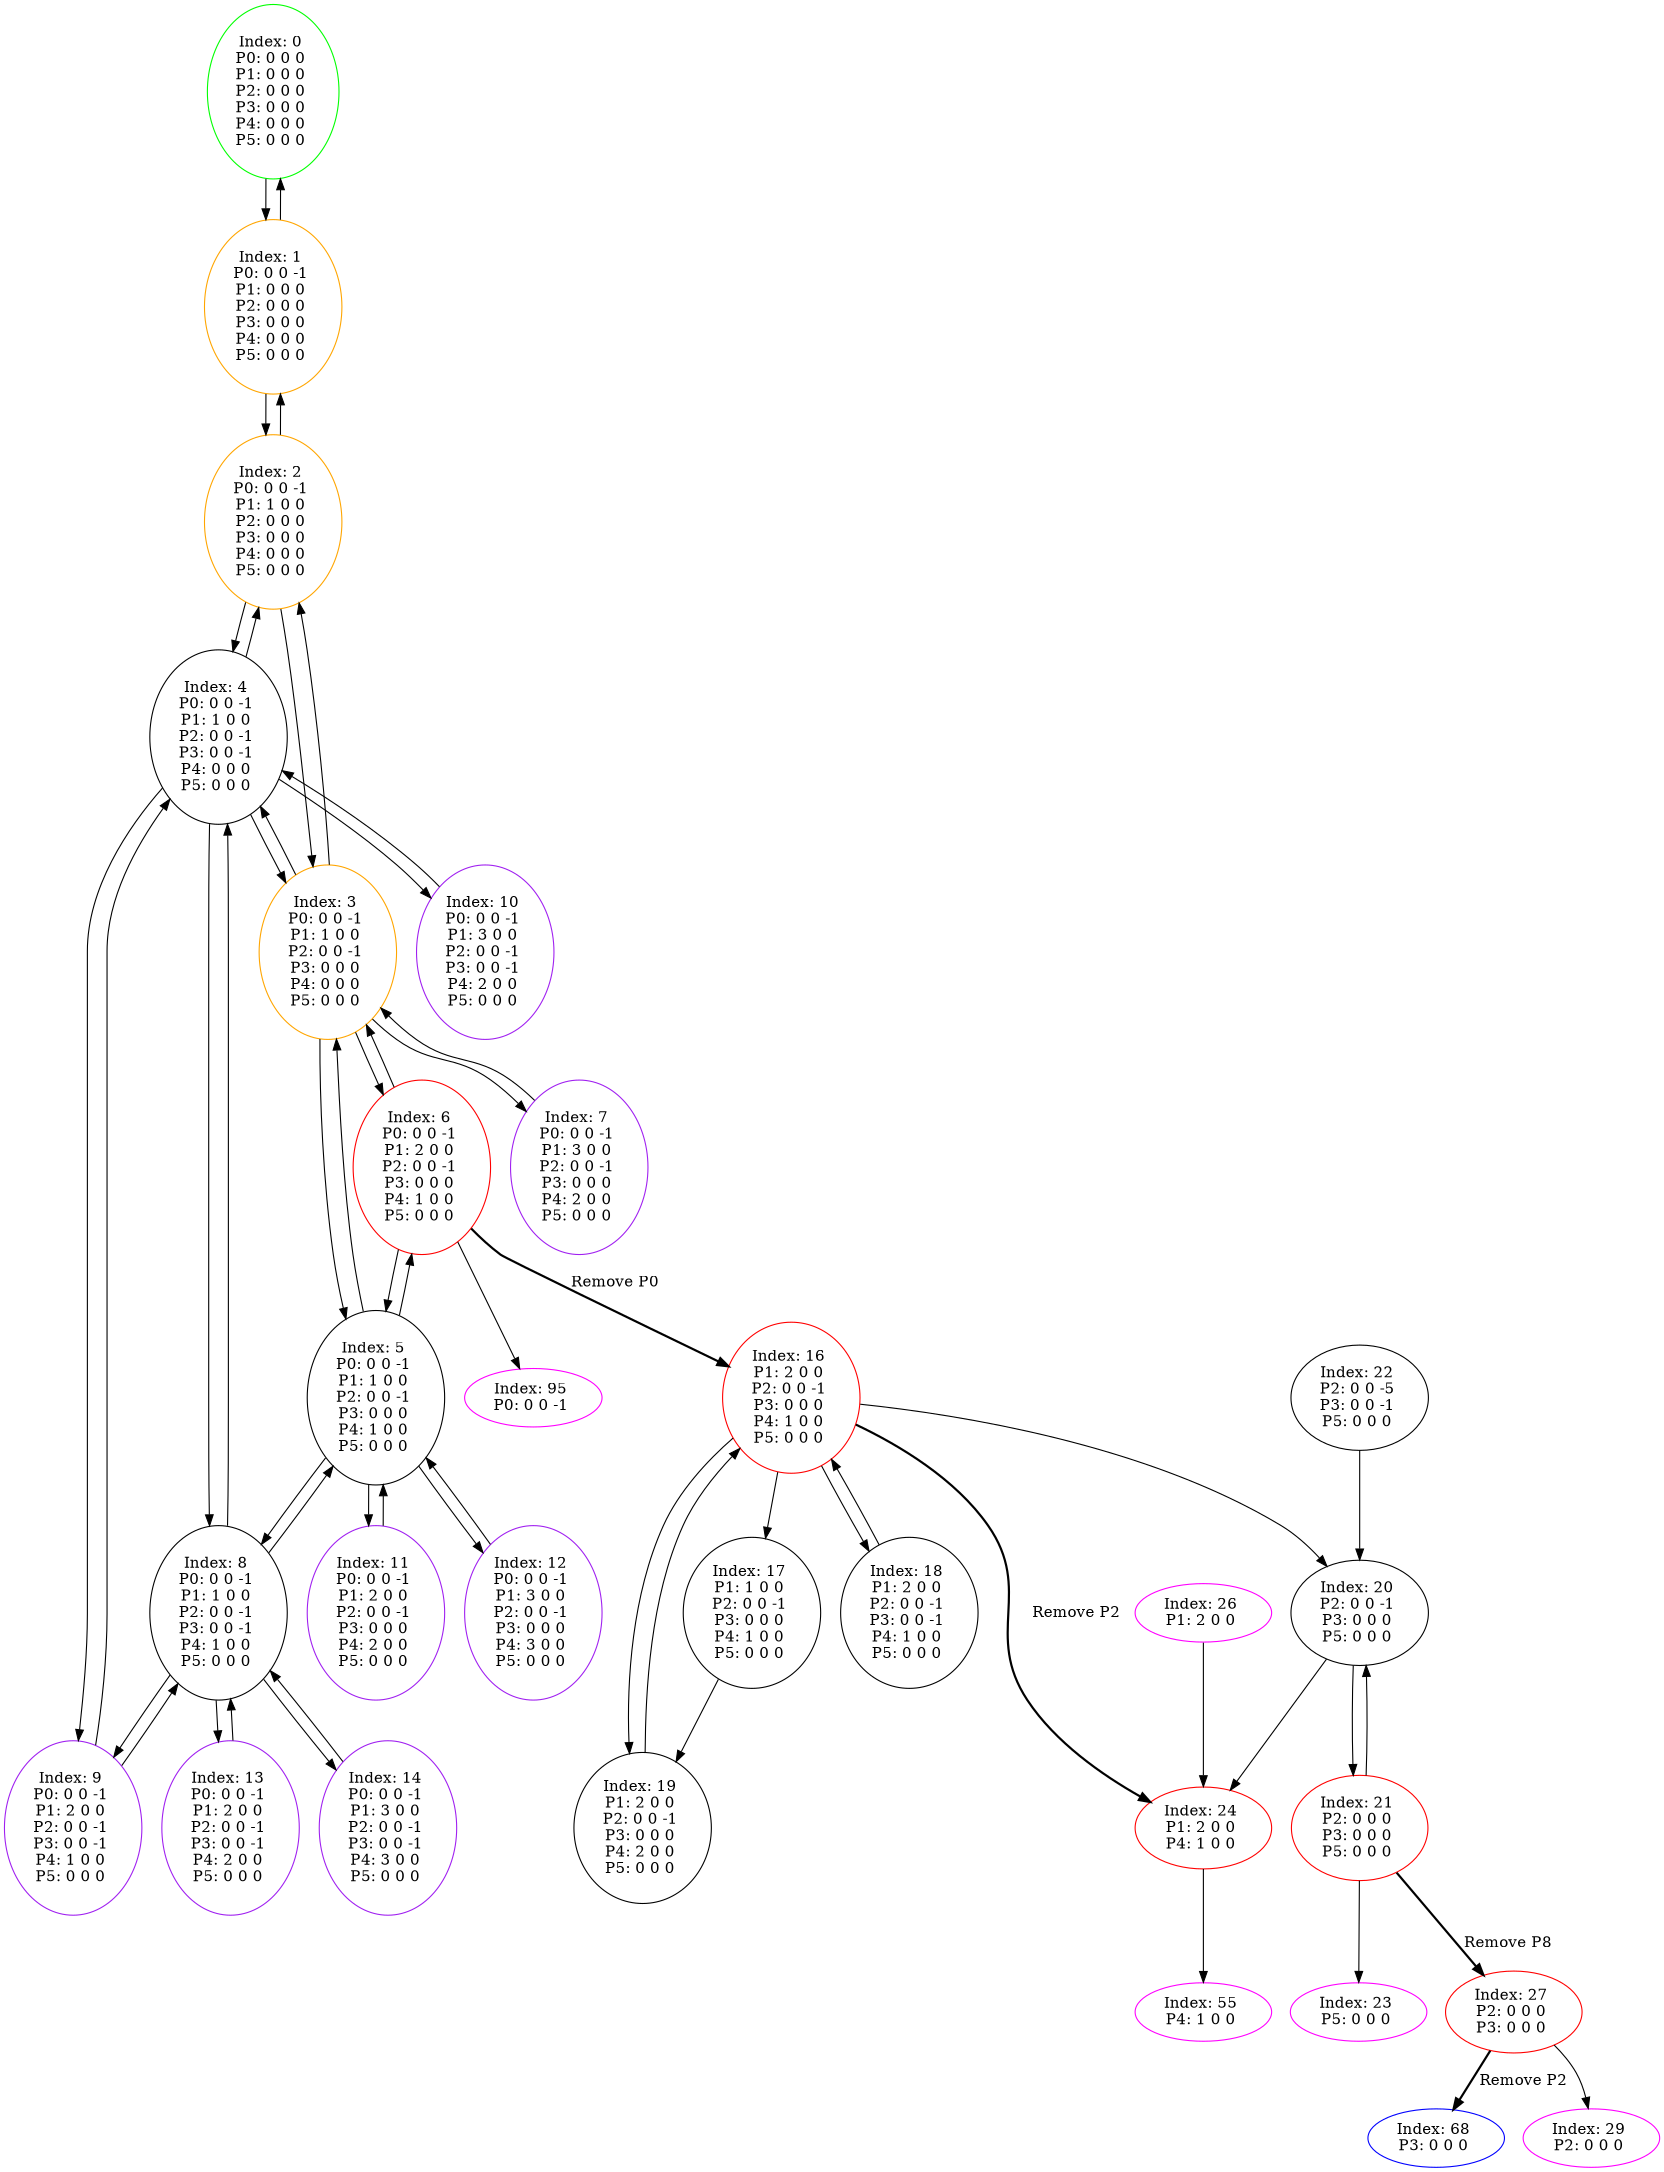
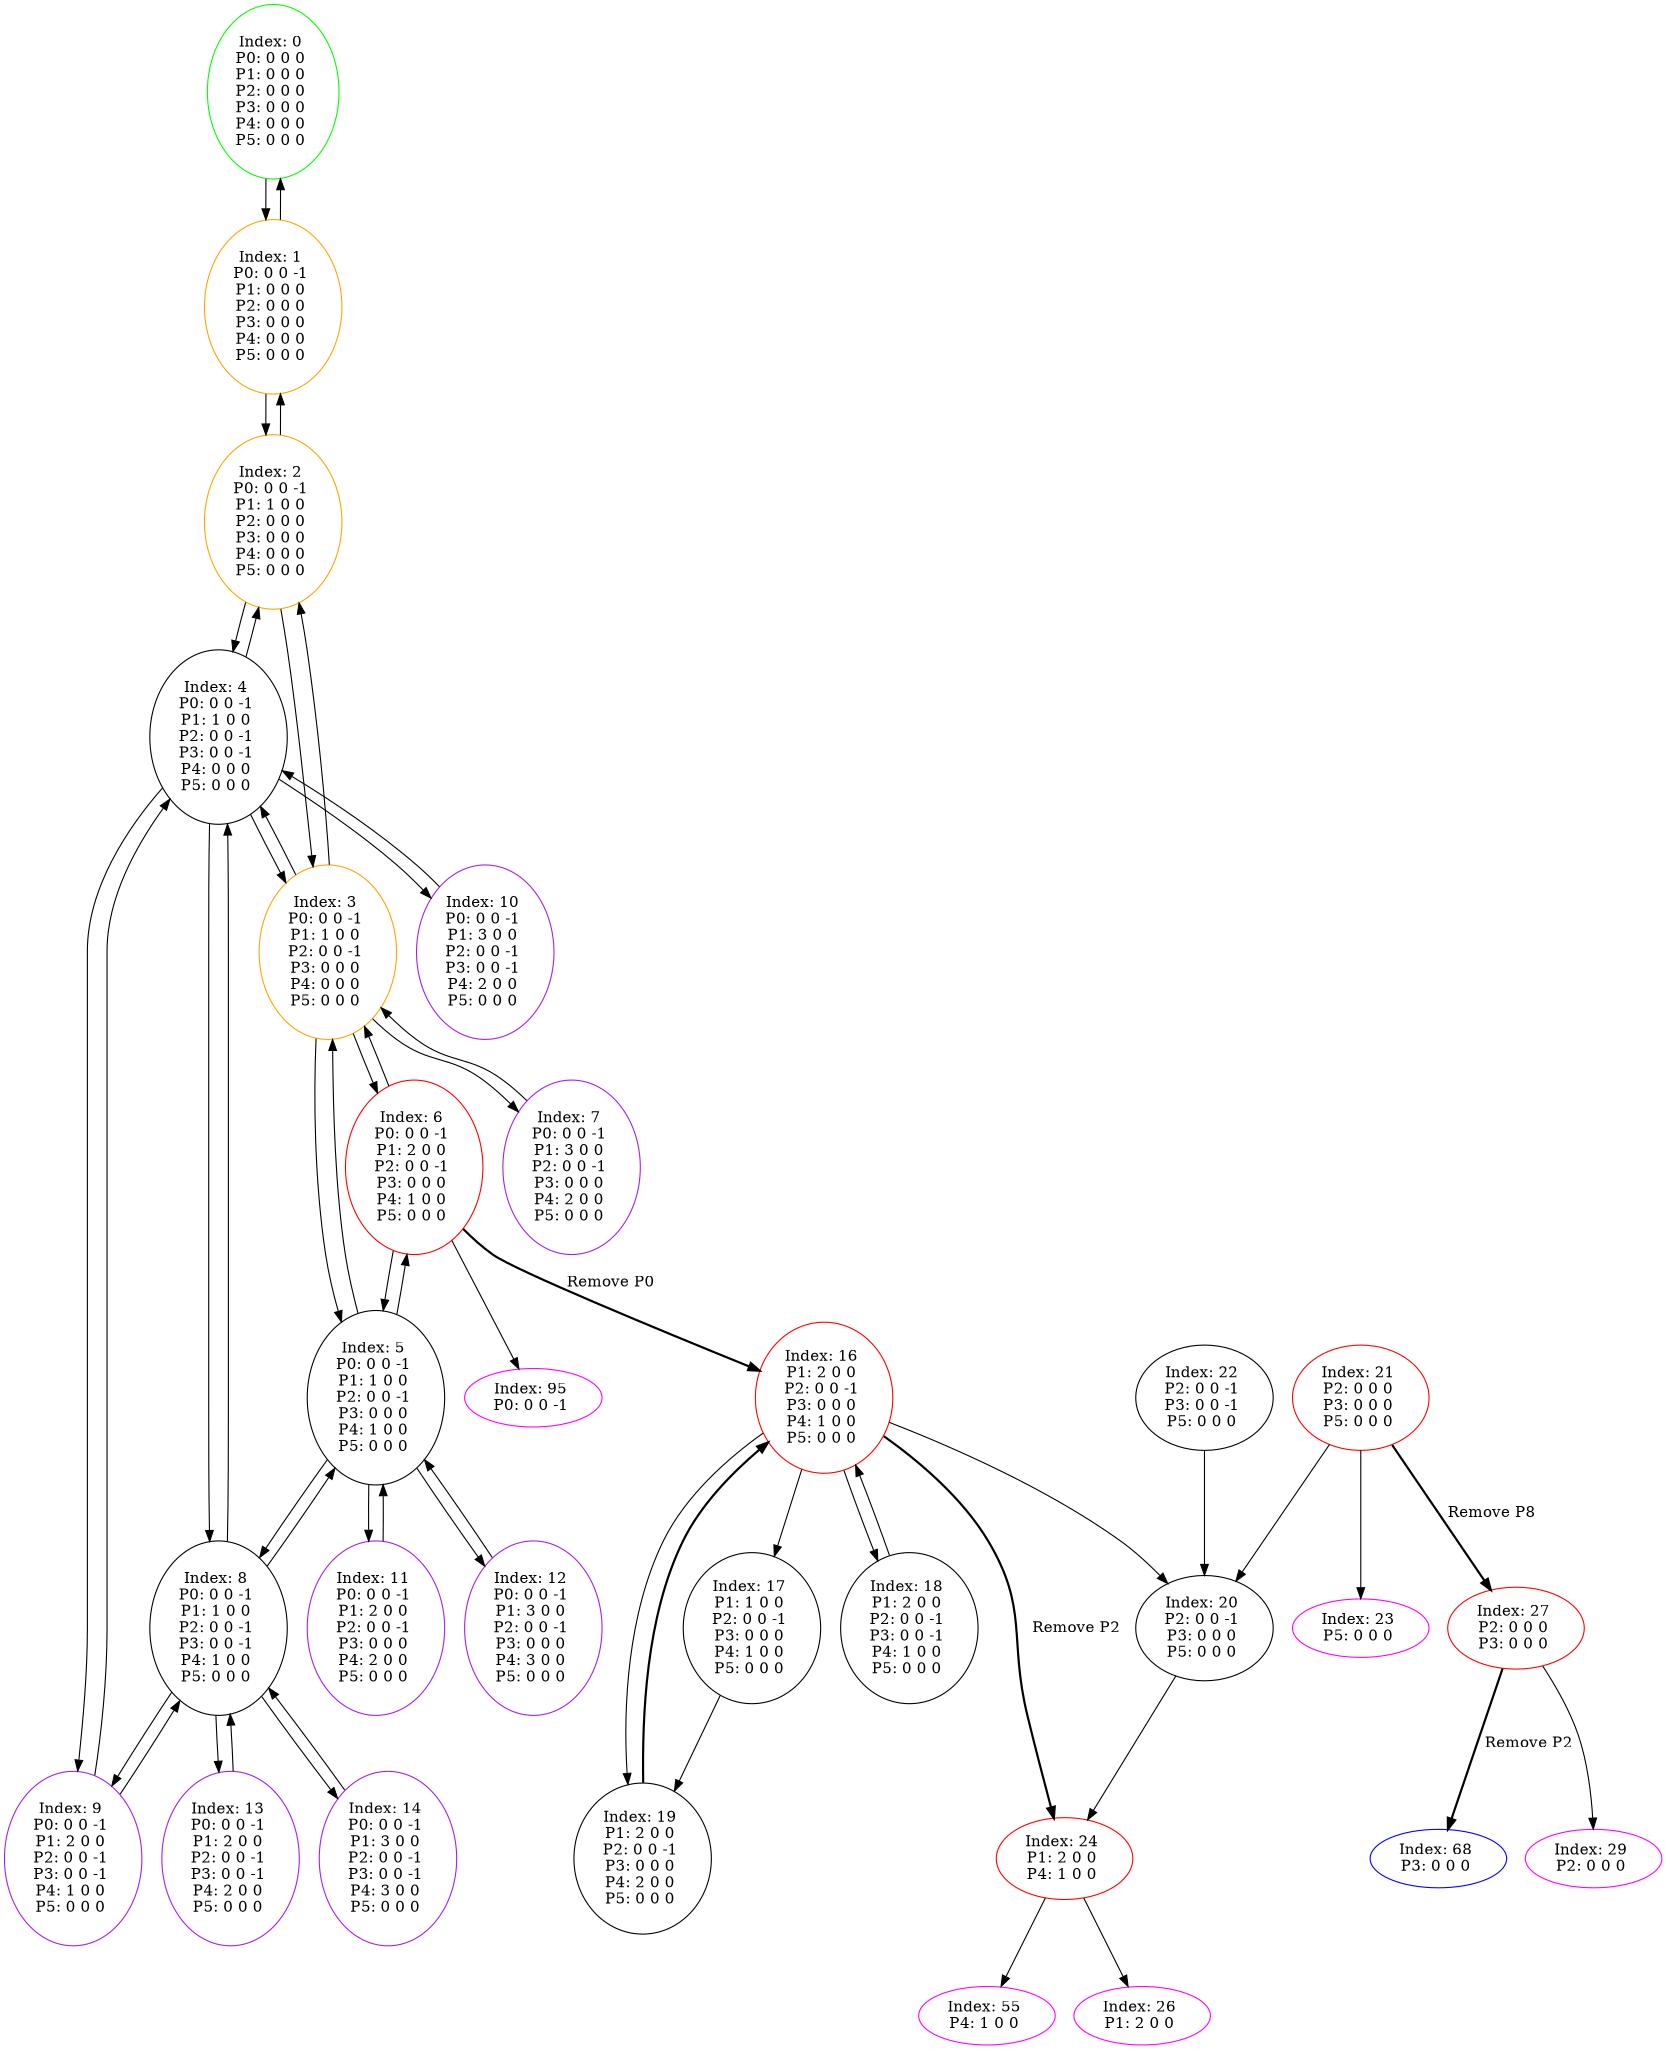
(1360, 1398) -> (1204, 1398)
(661, 1595) -> (661, 1601)
(1203, 1709) -> (1103, 1937)
(1352, 1715) -> none
